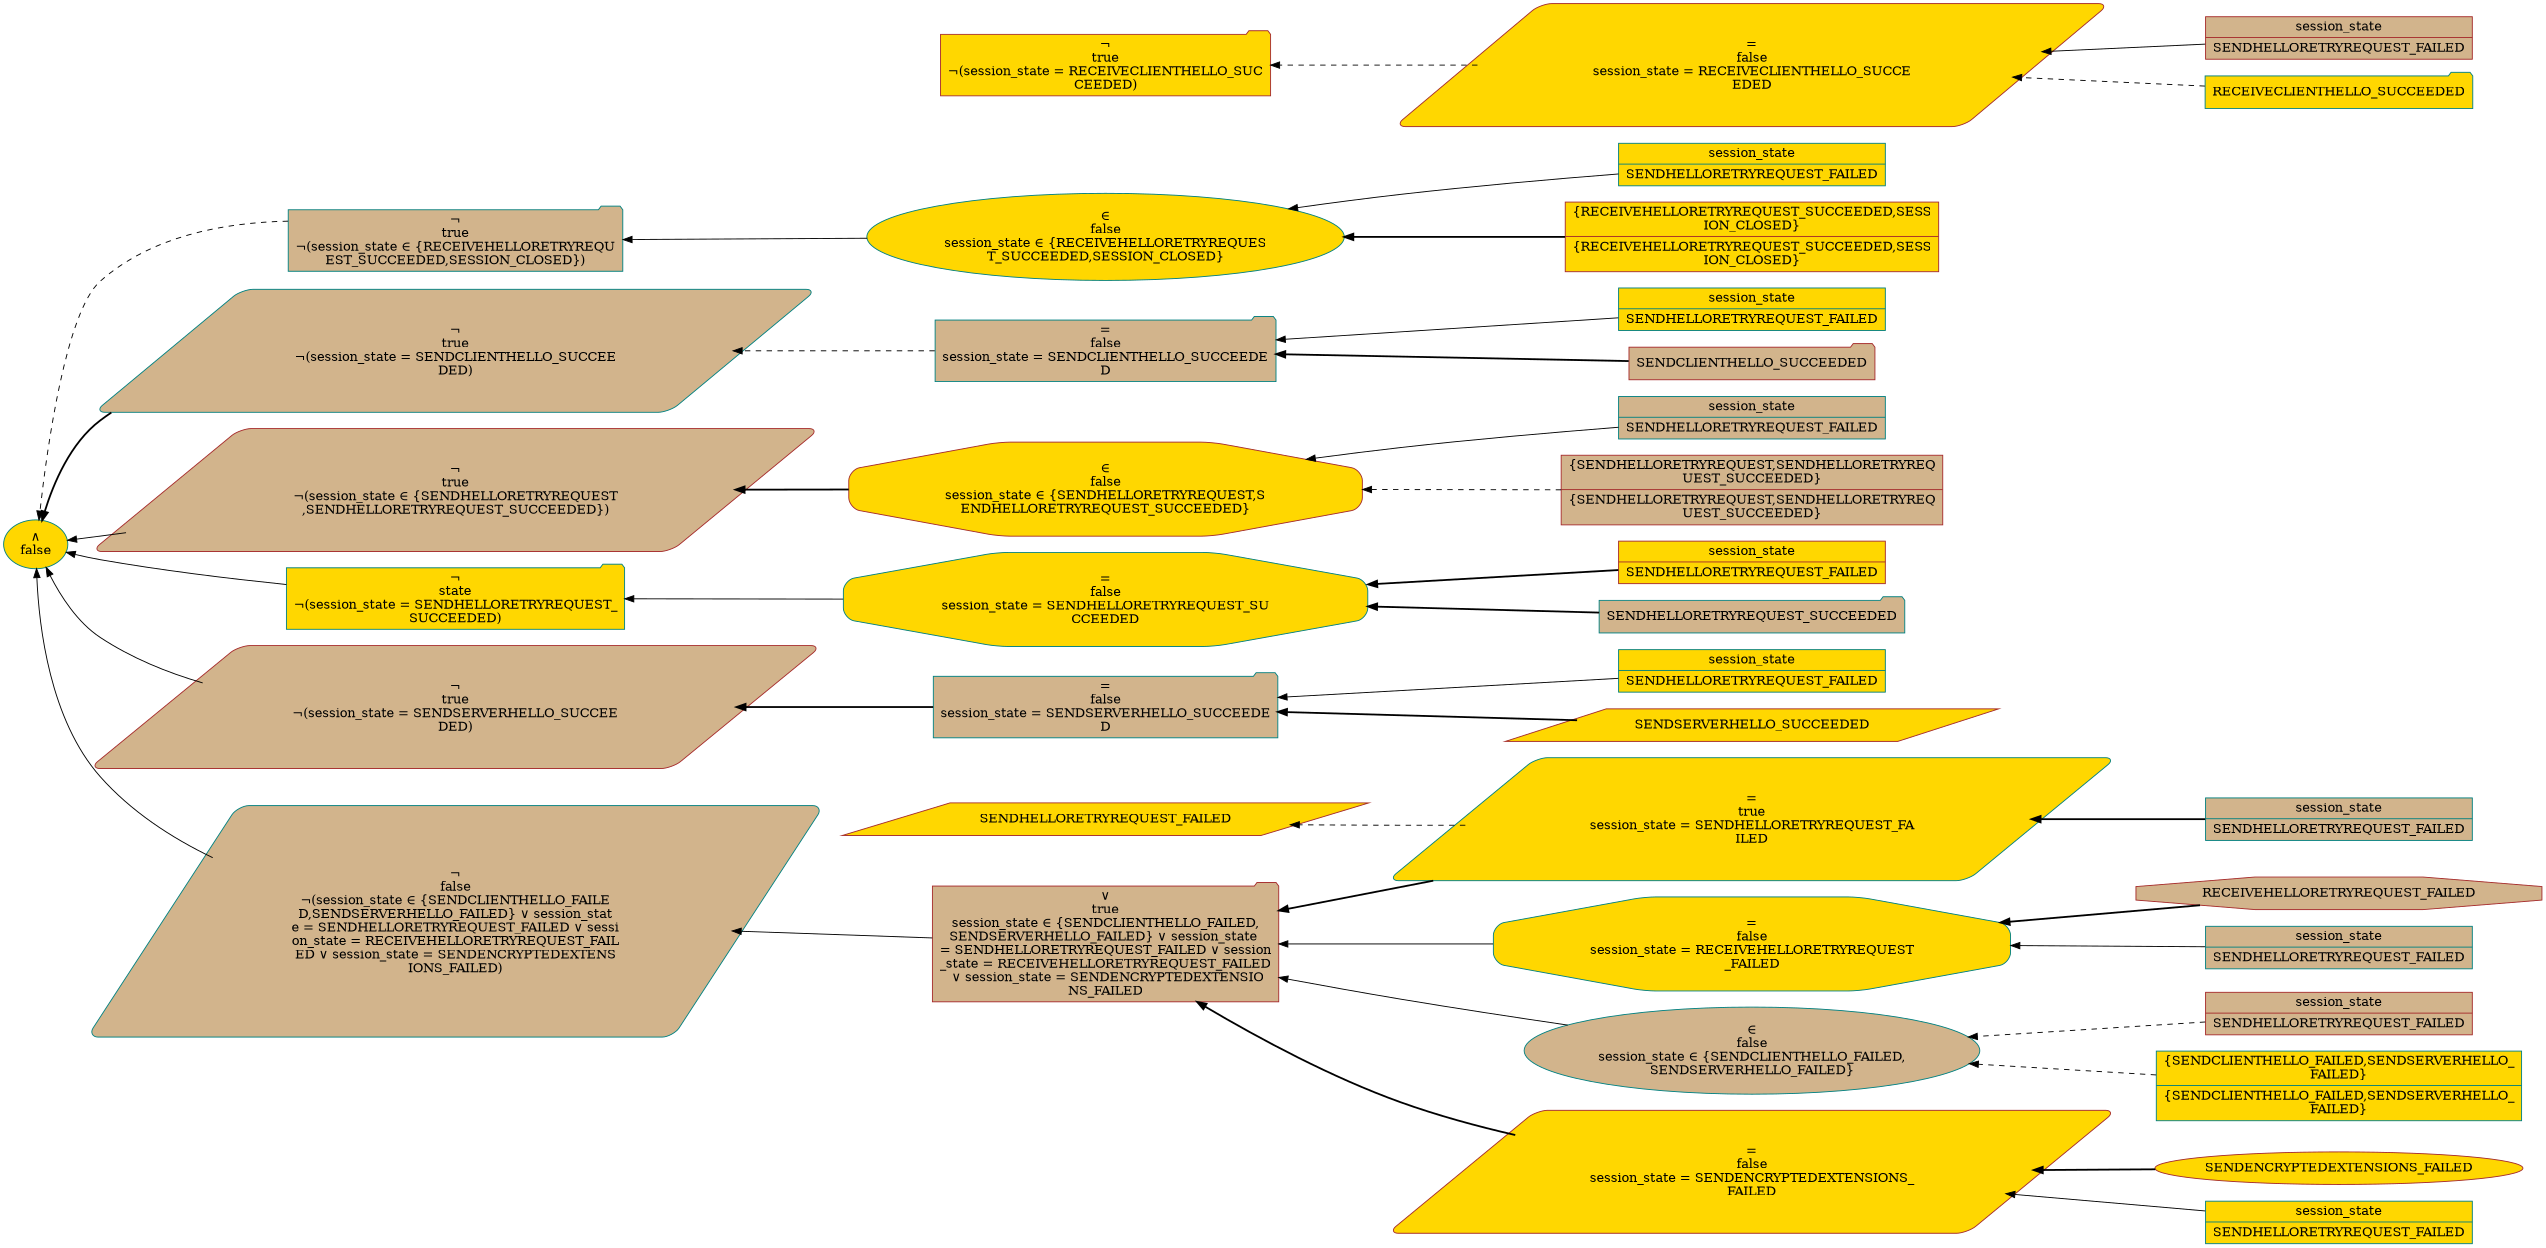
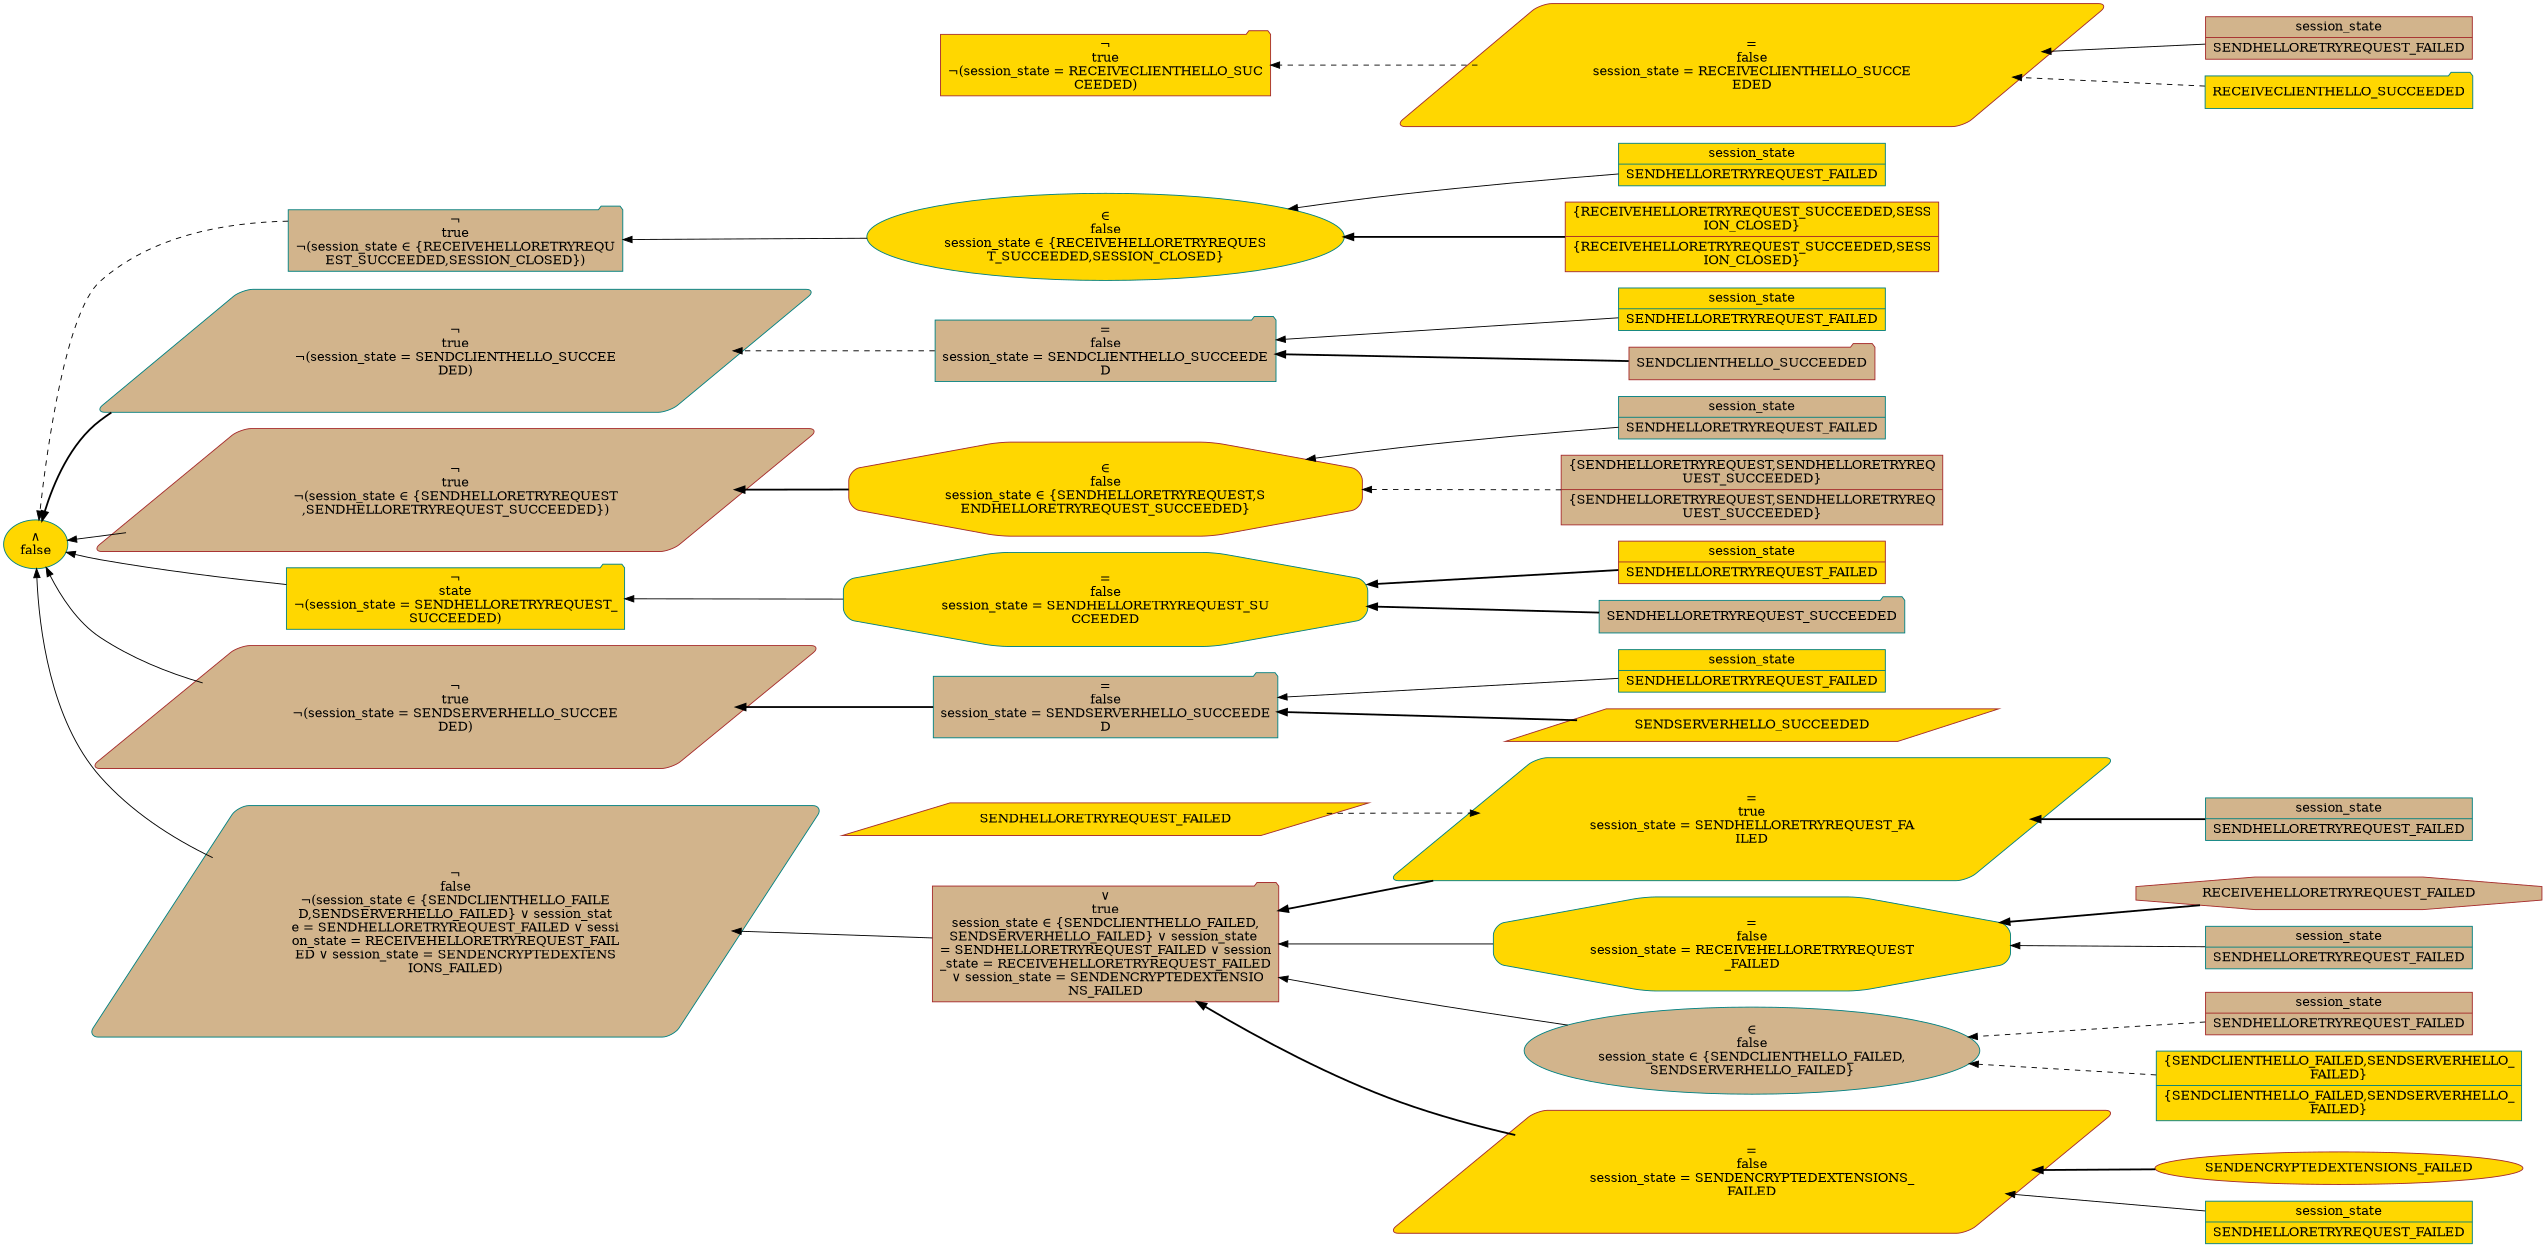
(1383, 825) -> (1398, 813)
